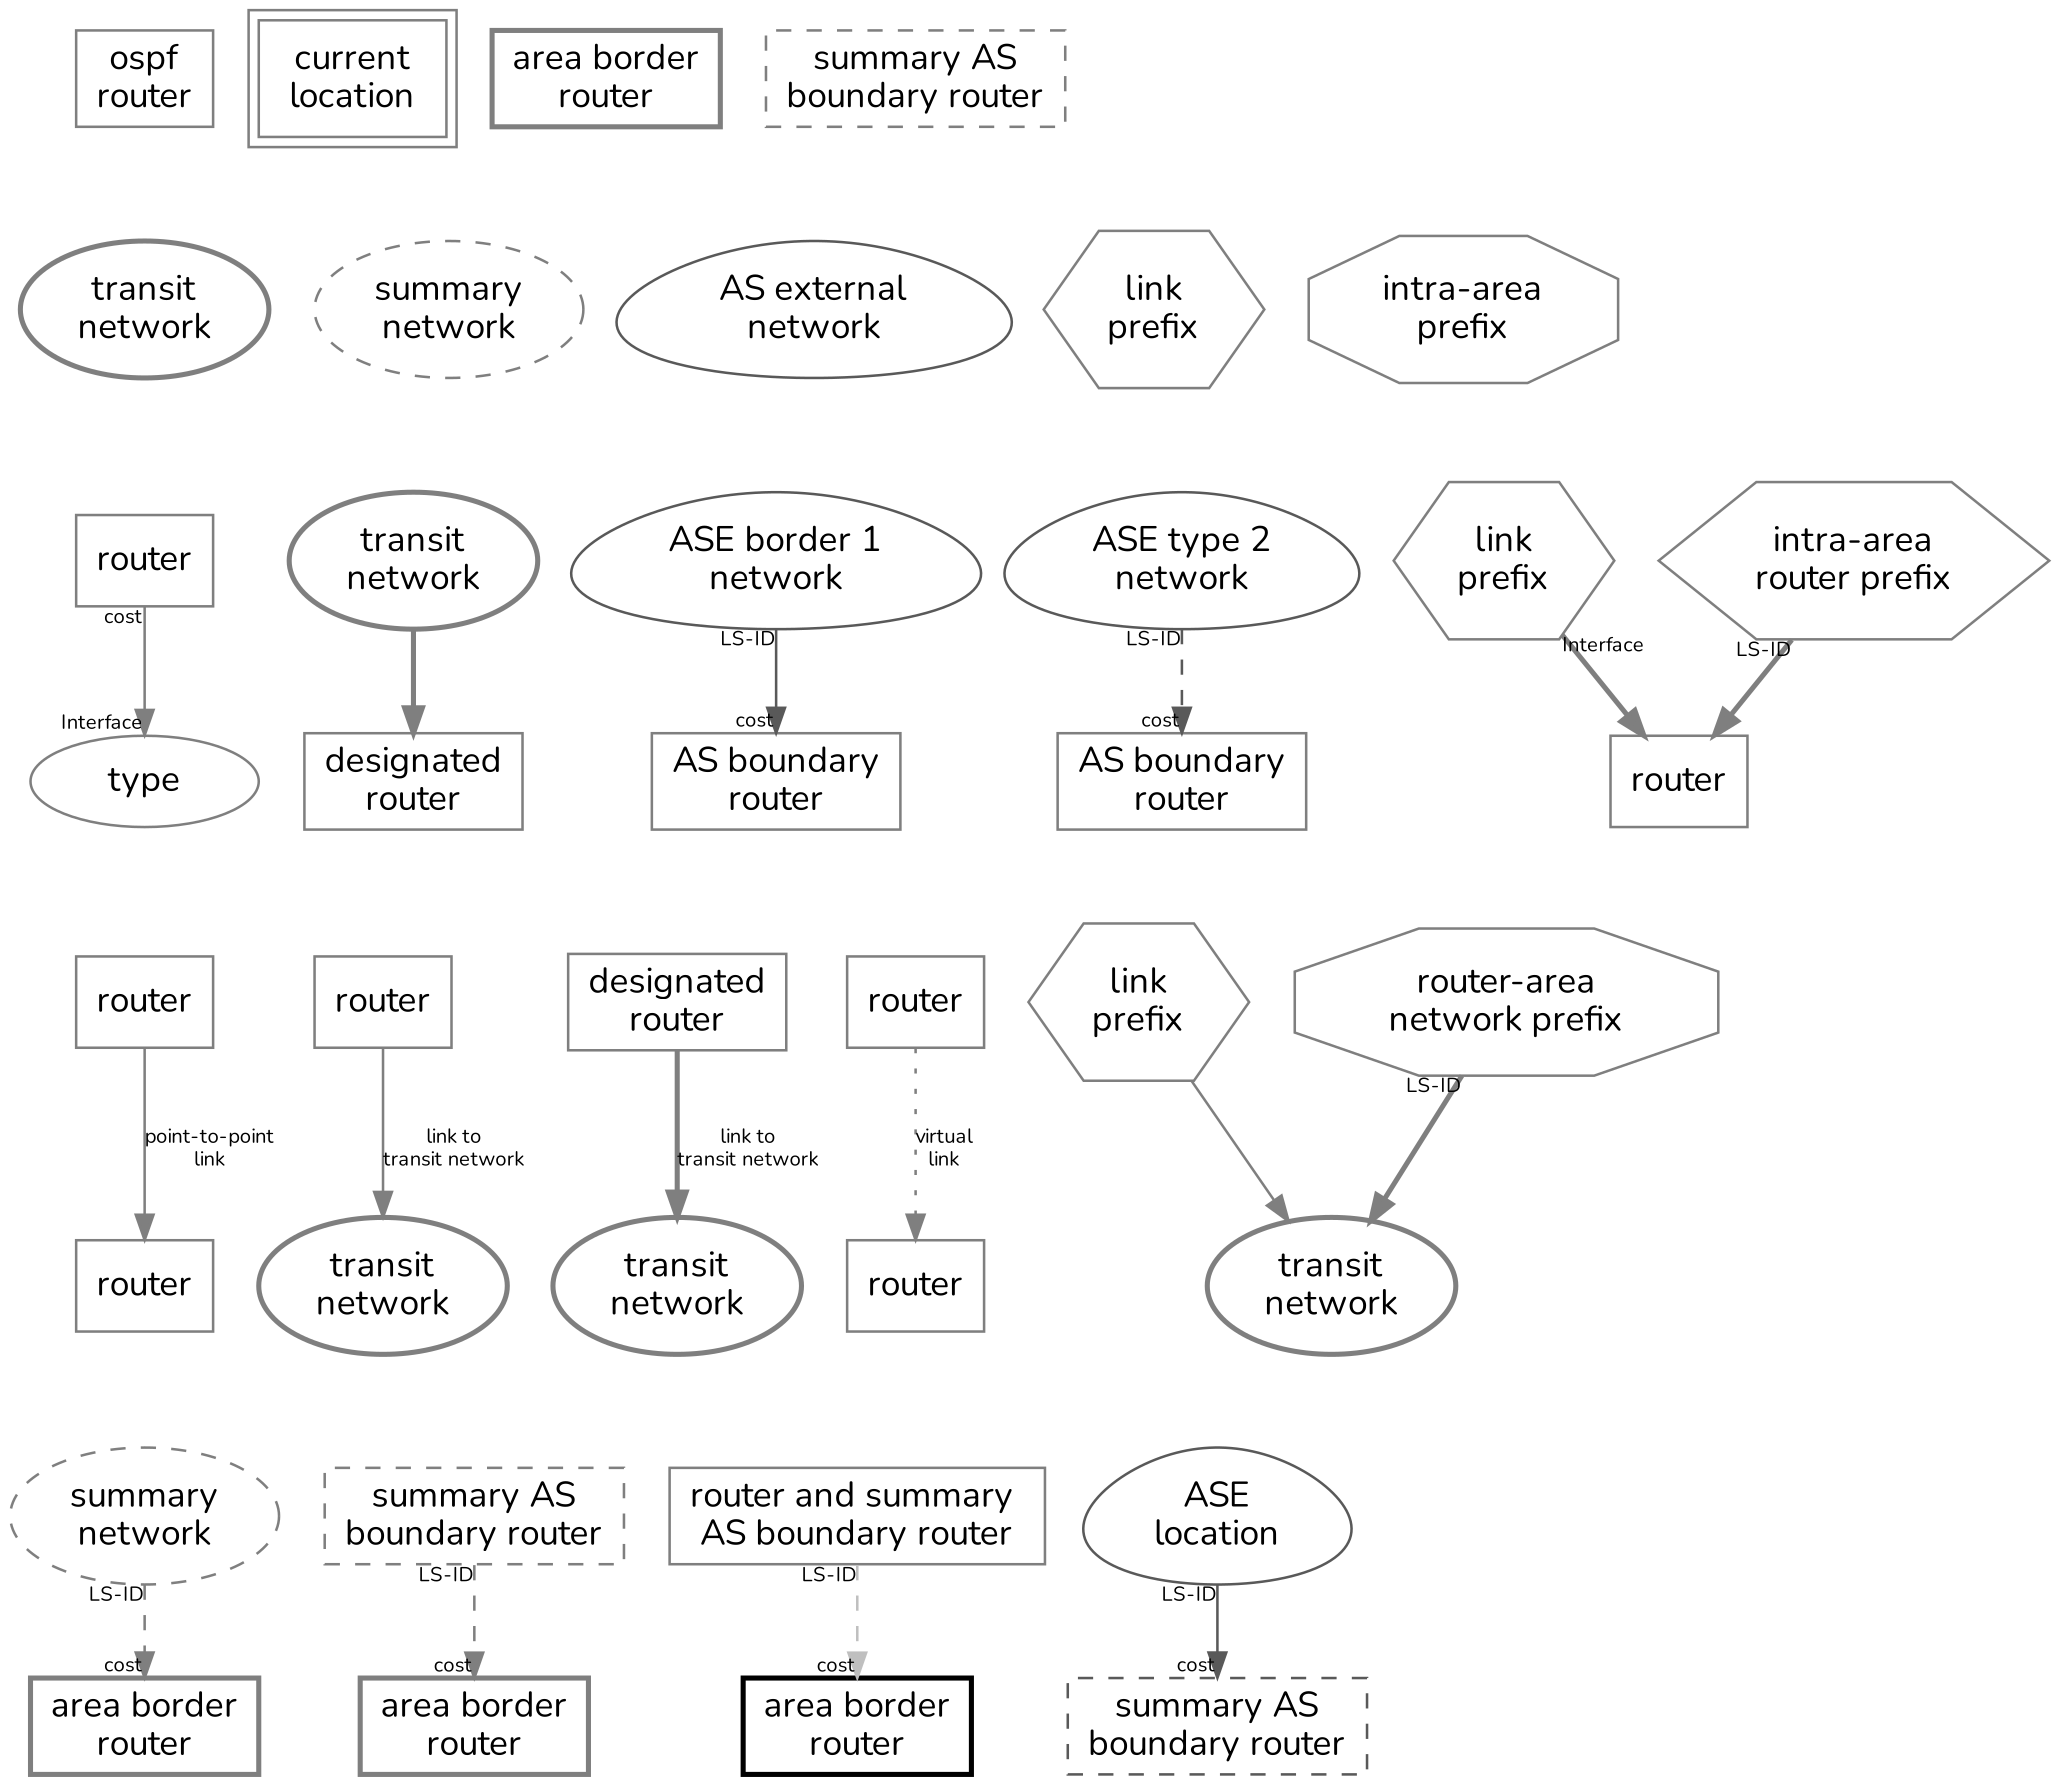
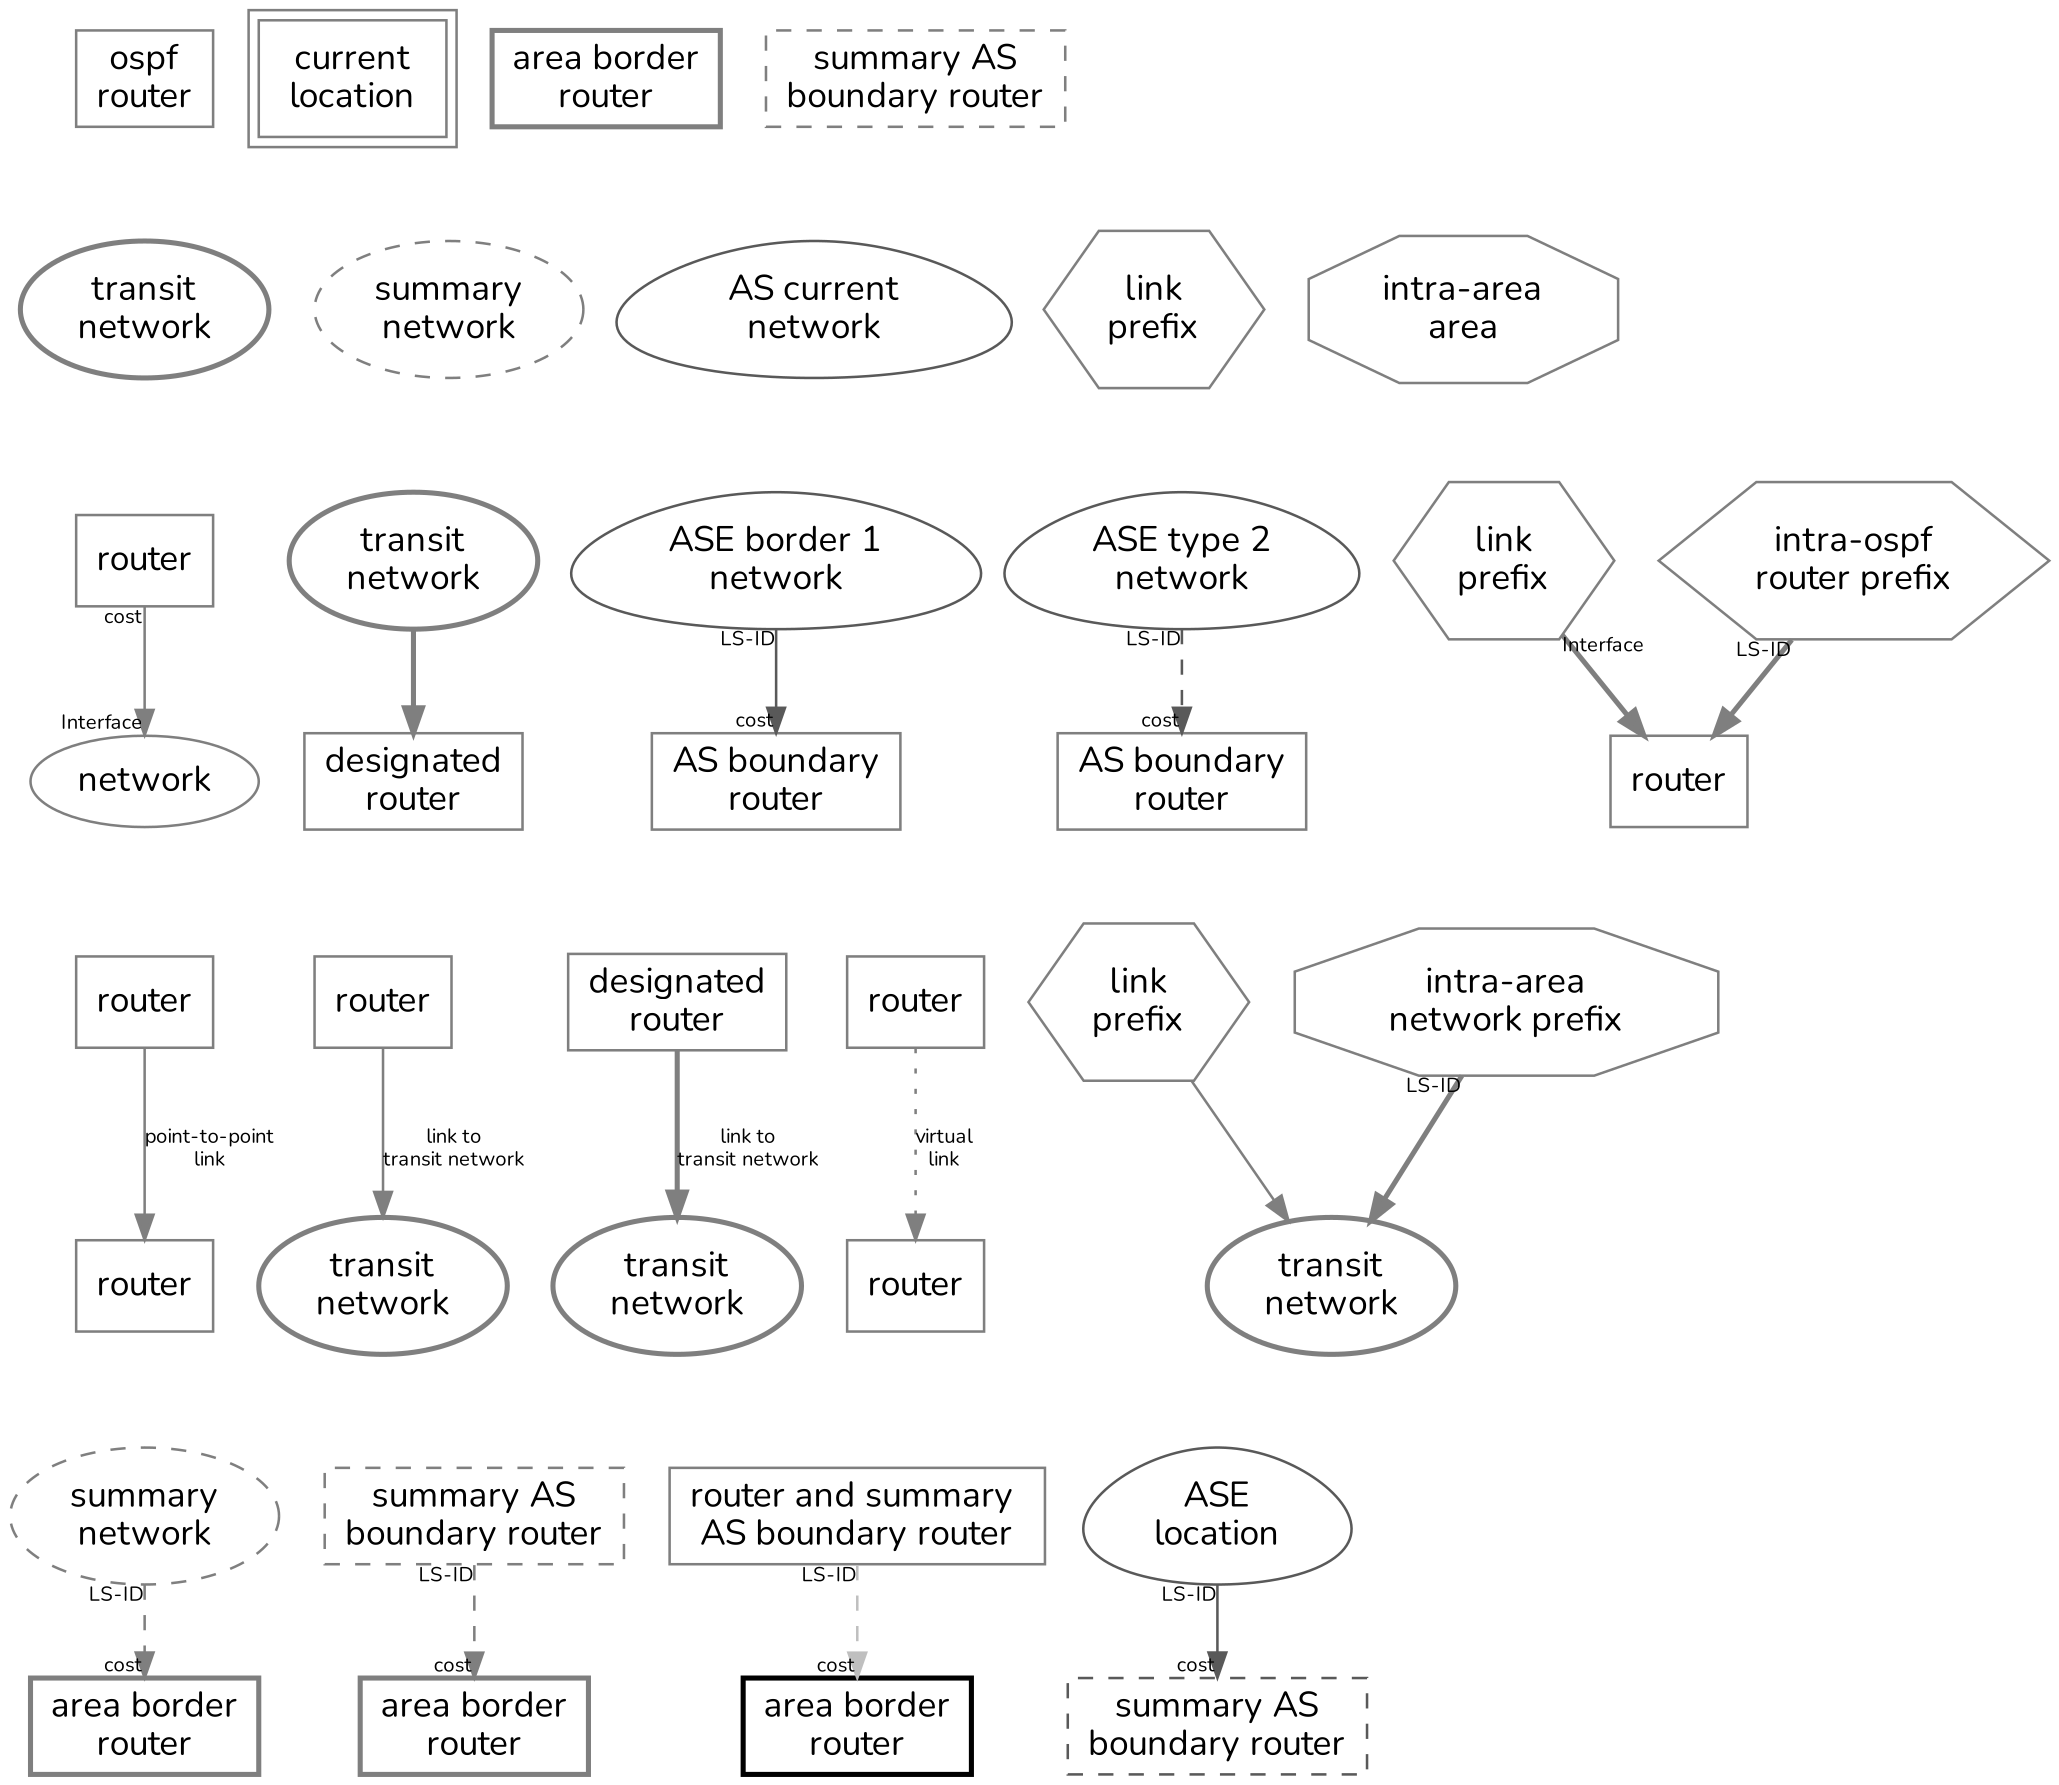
(814, 309) -> (814, 309)
(1463, 309) -> (1463, 309)
(1854, 561) -> (1854, 561)
(145, 781) -> (145, 781)
(1507, 1002) -> (1507, 1002)
